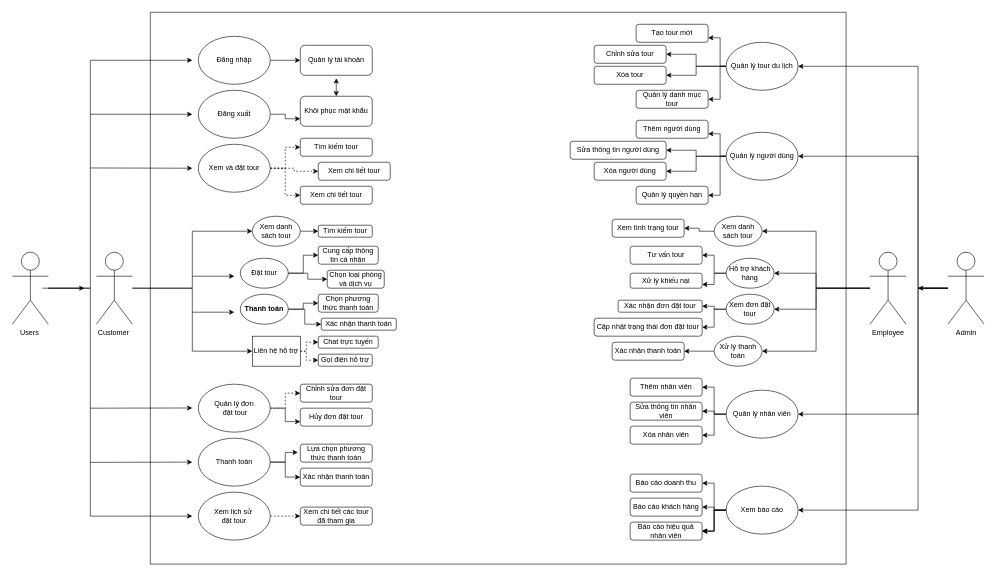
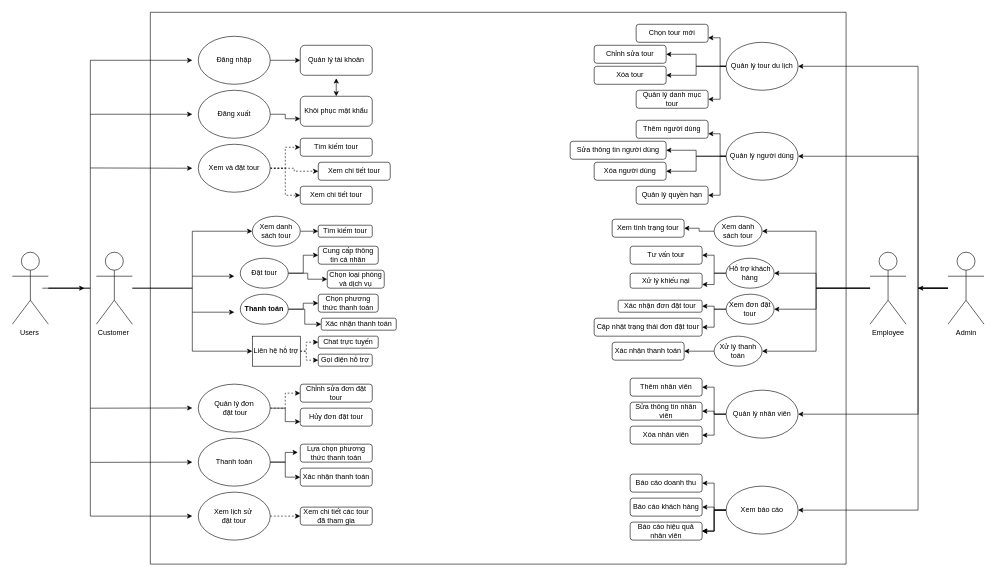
(672, 33) -> (672, 33)
